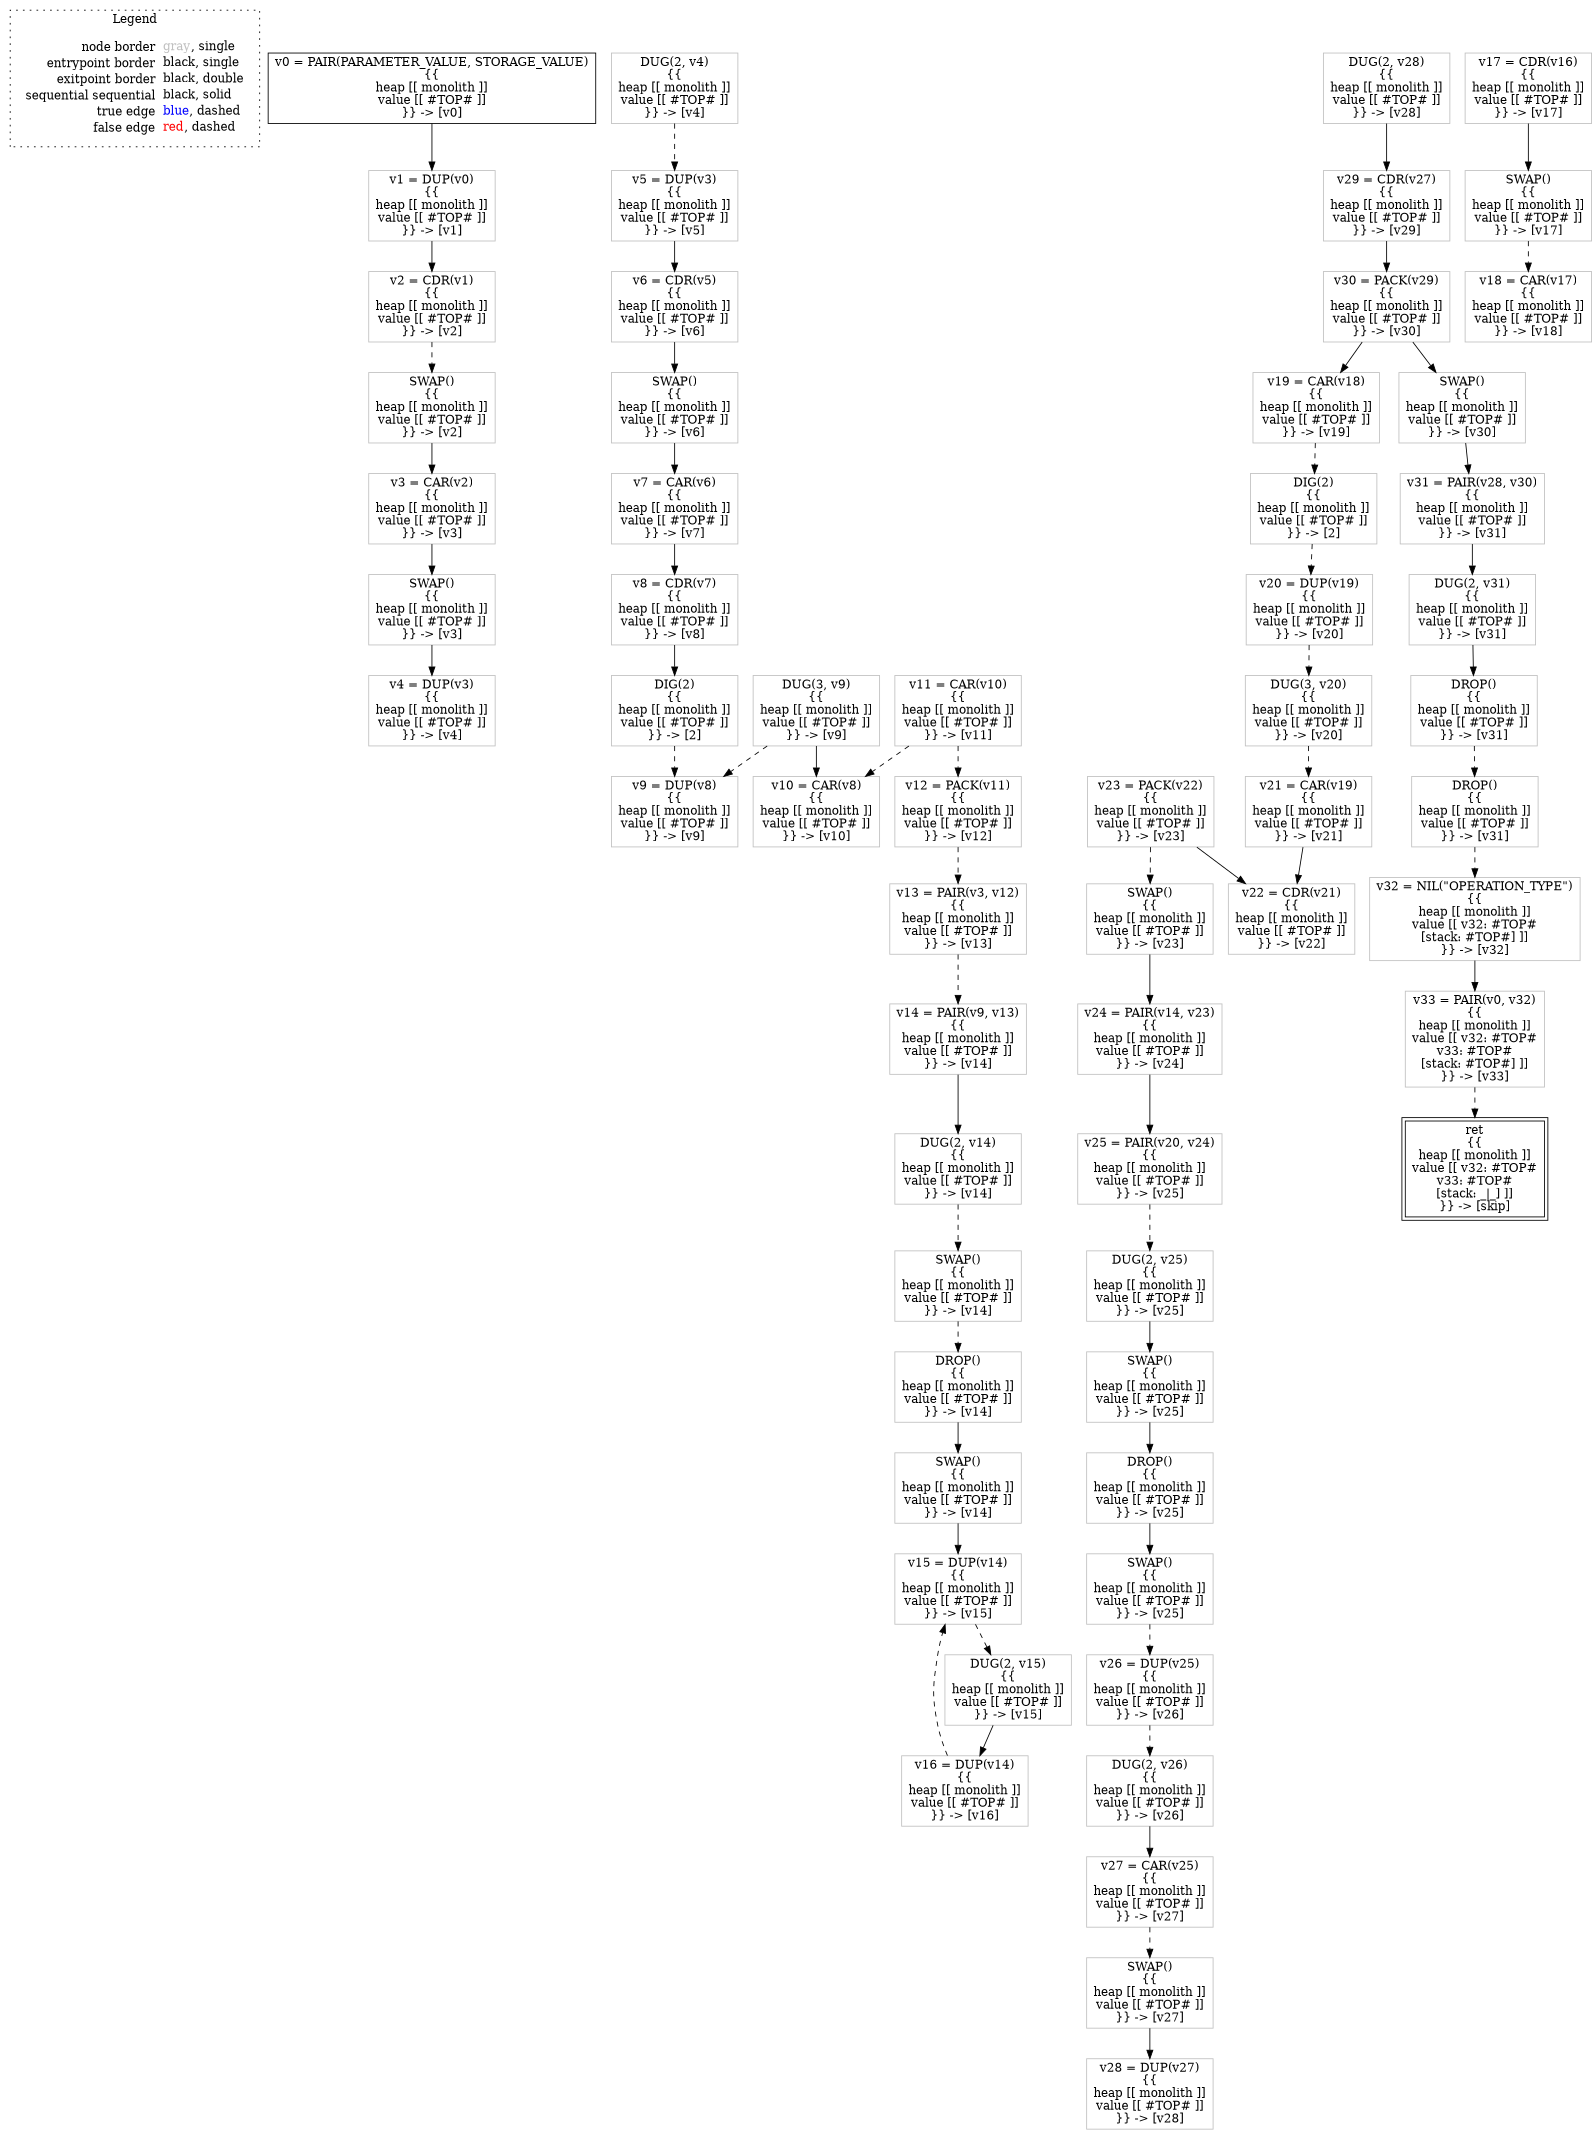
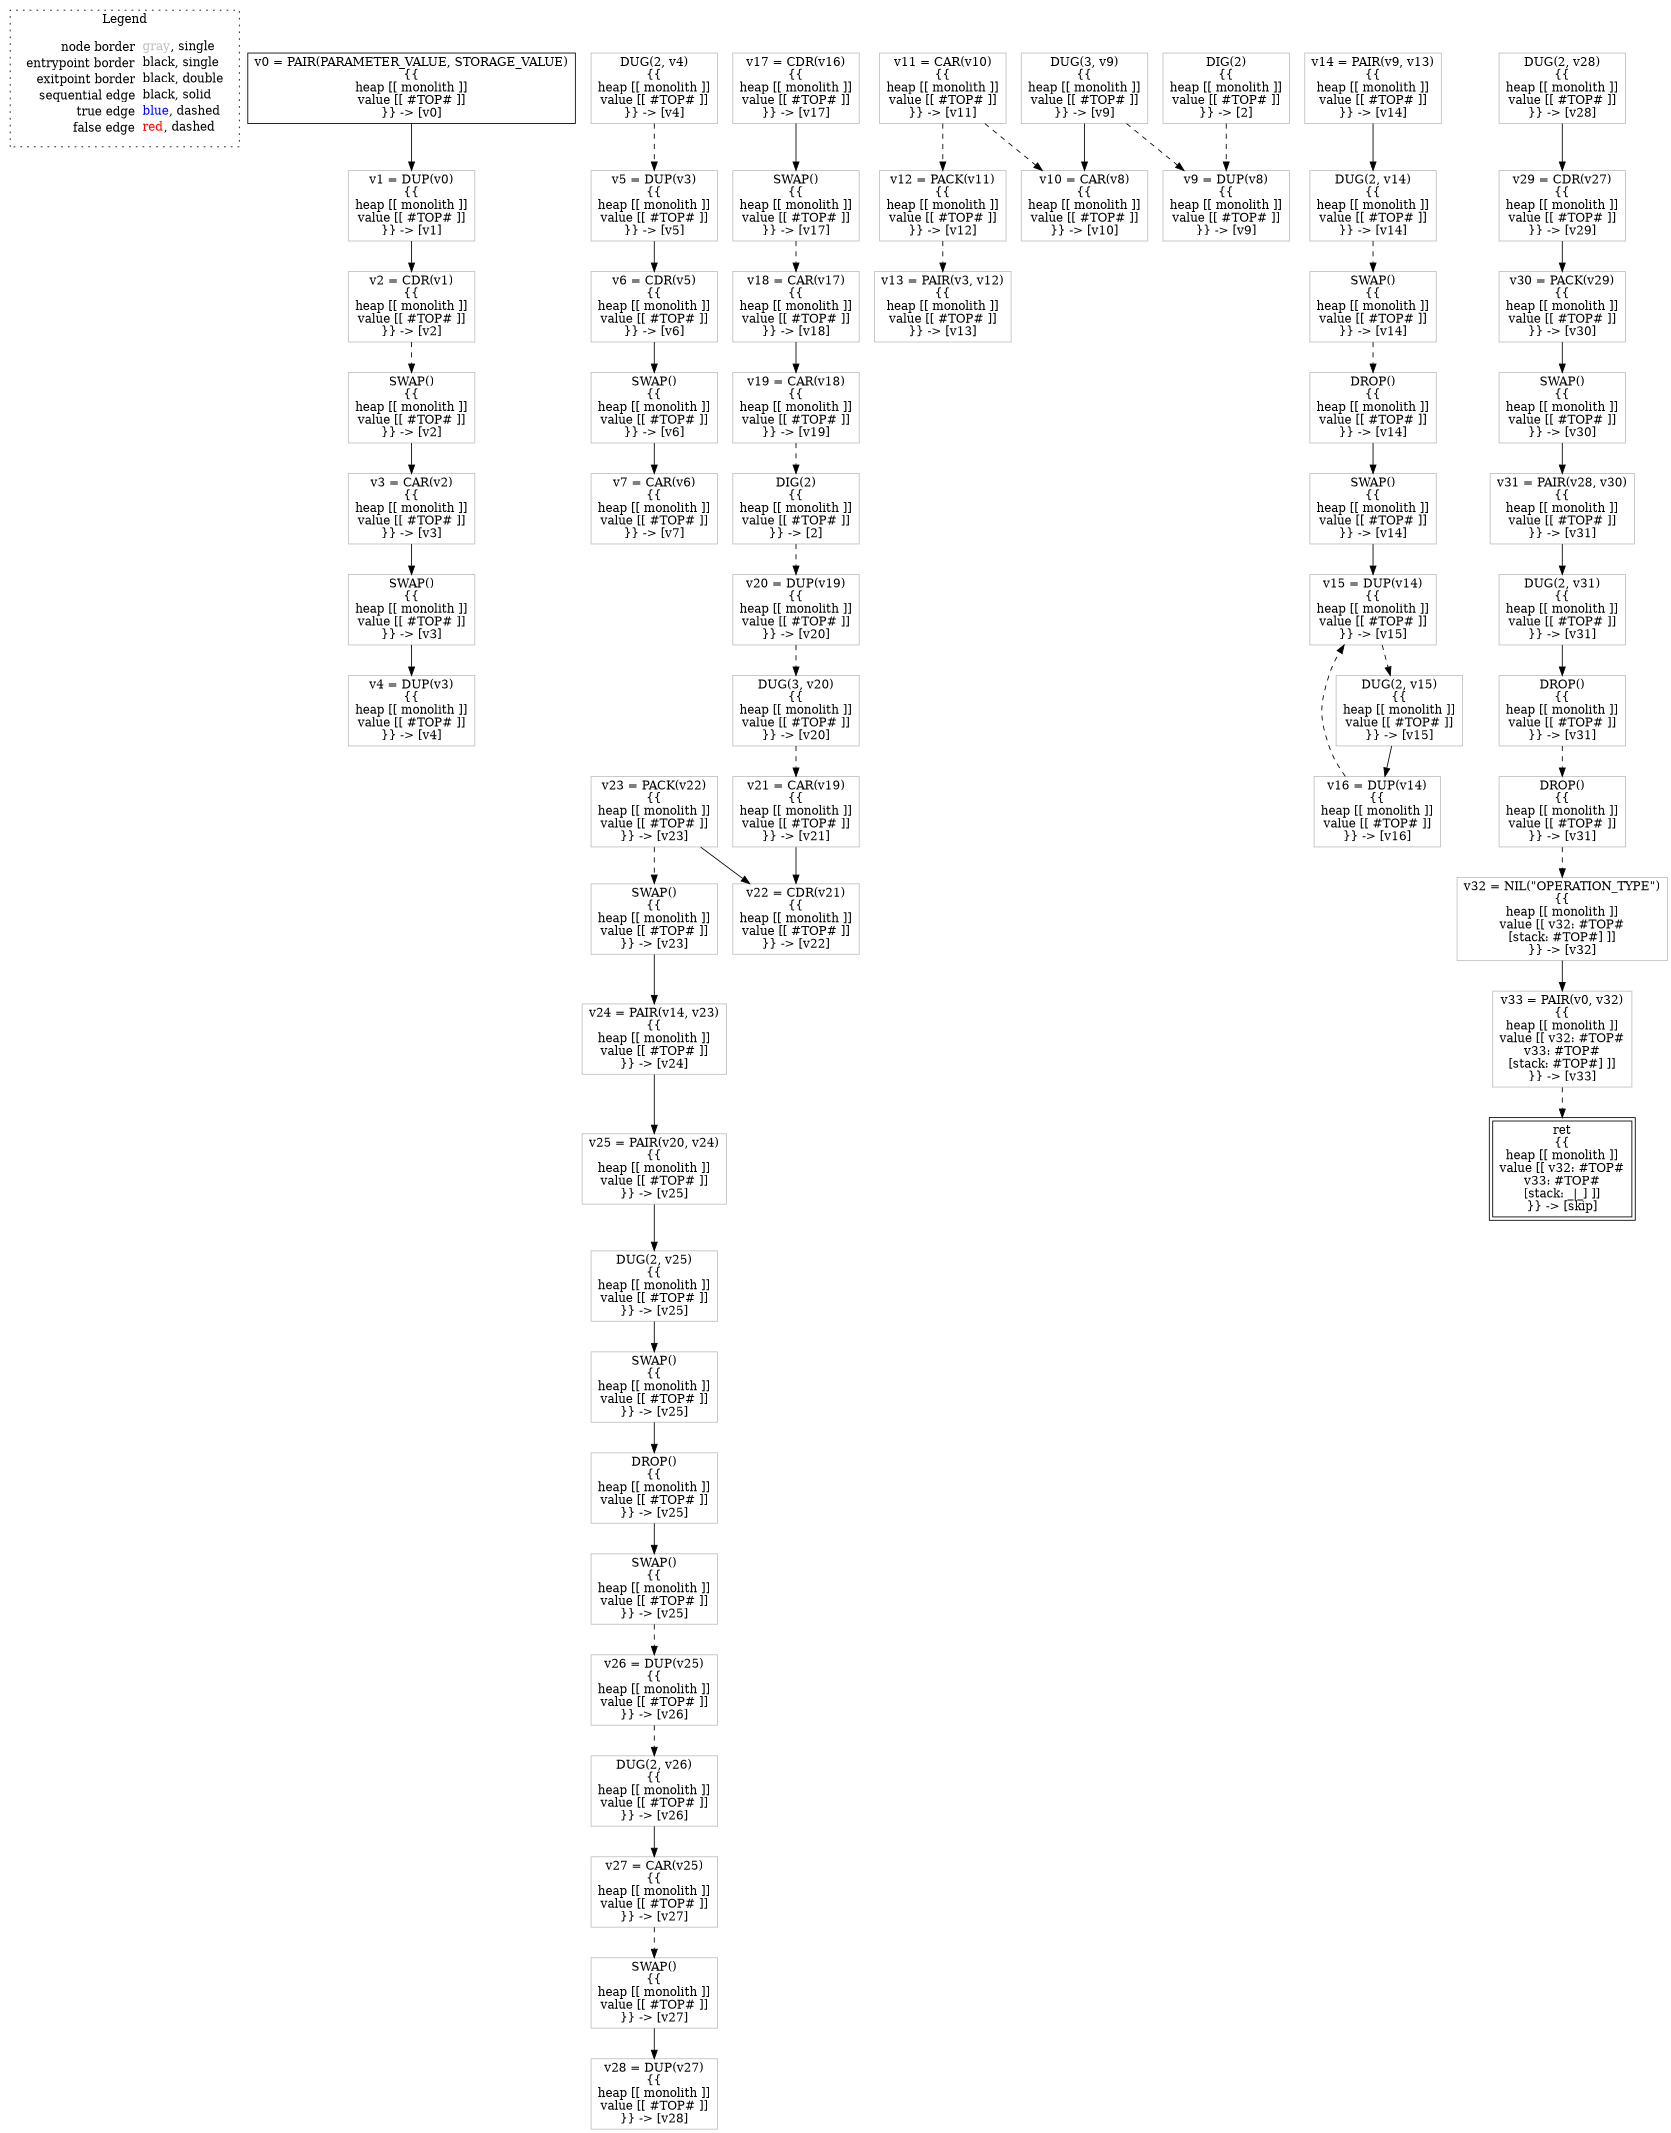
(92, 96) -> (89, 96)
(1354, 354) -> (796, 353)
(675, 610) -> none
(958, 975) -> none
(1150, 1223) -> (654, 1223)
